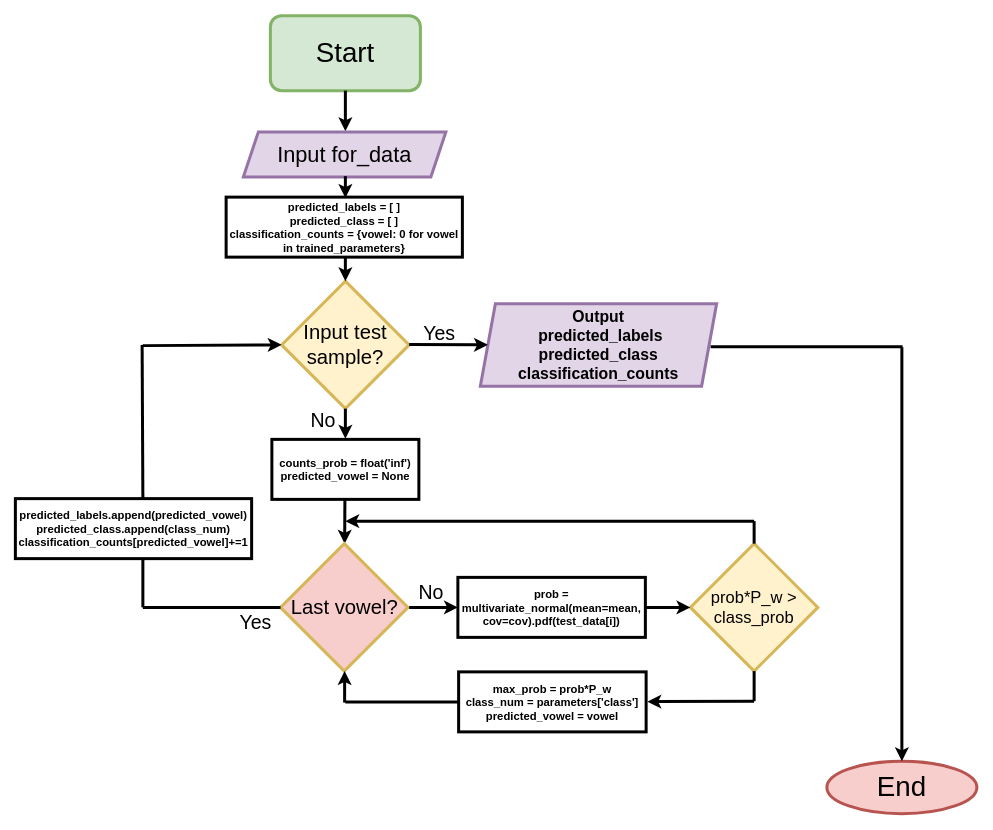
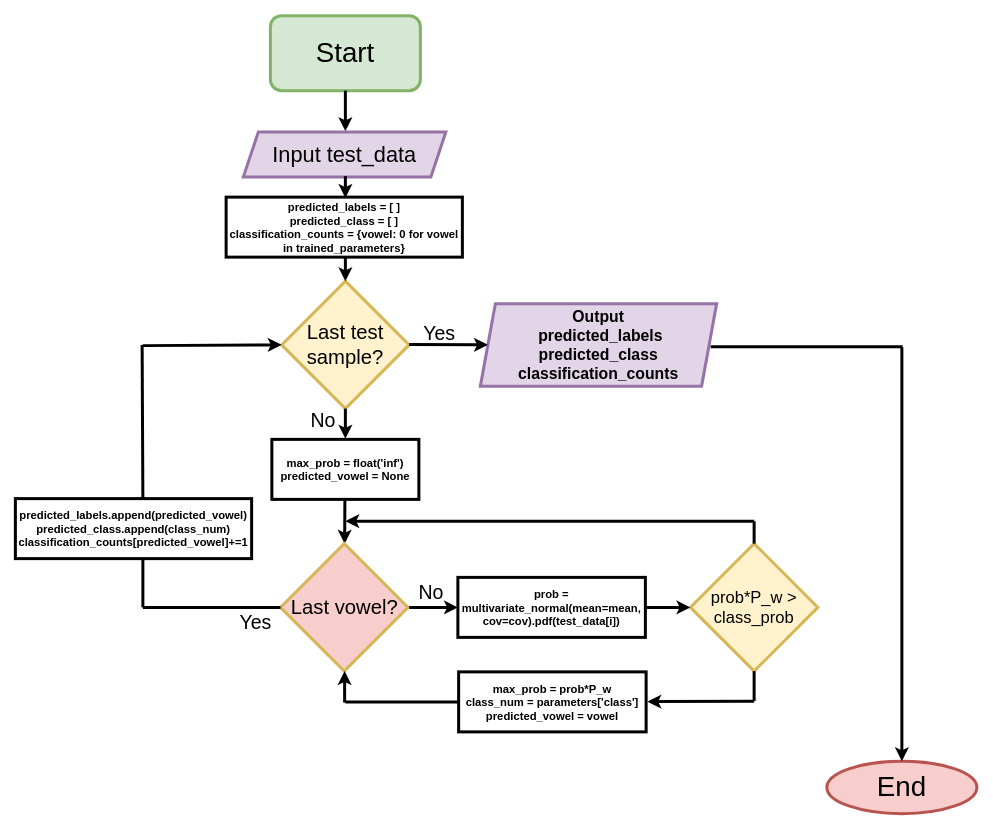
(345, 154) -> (345, 154)
(345, 345) -> (345, 345)
(345, 469) -> (345, 469)
